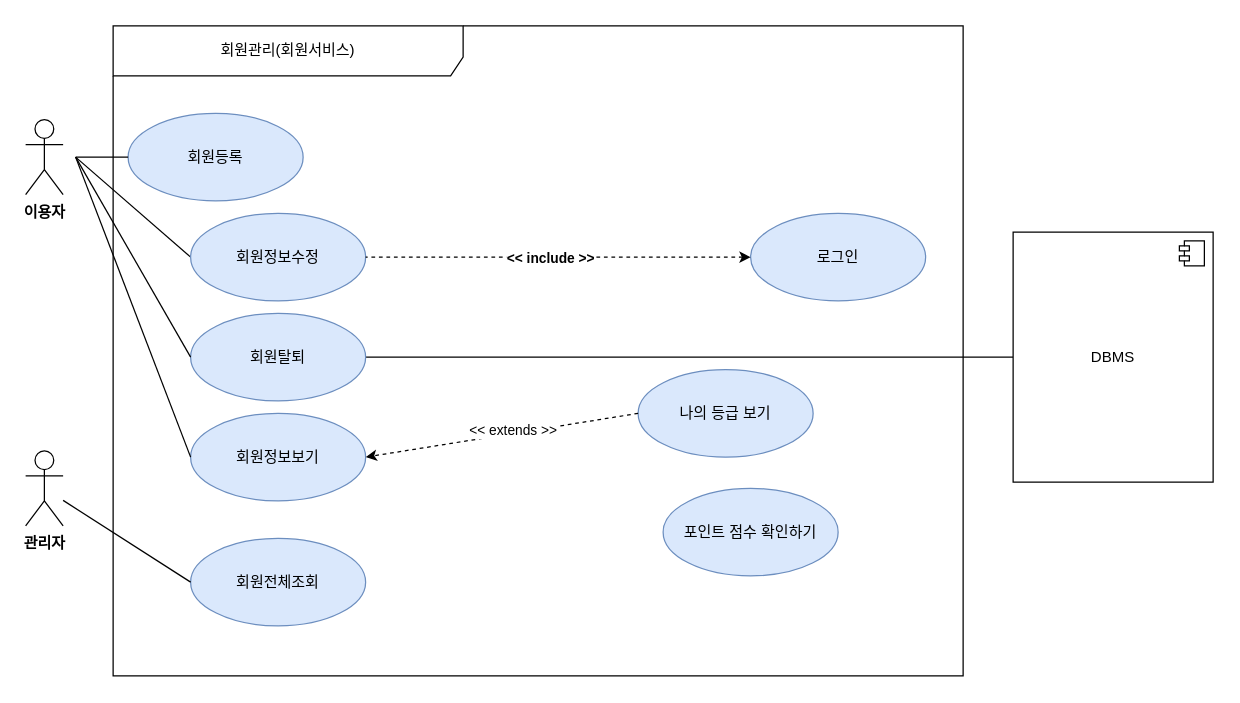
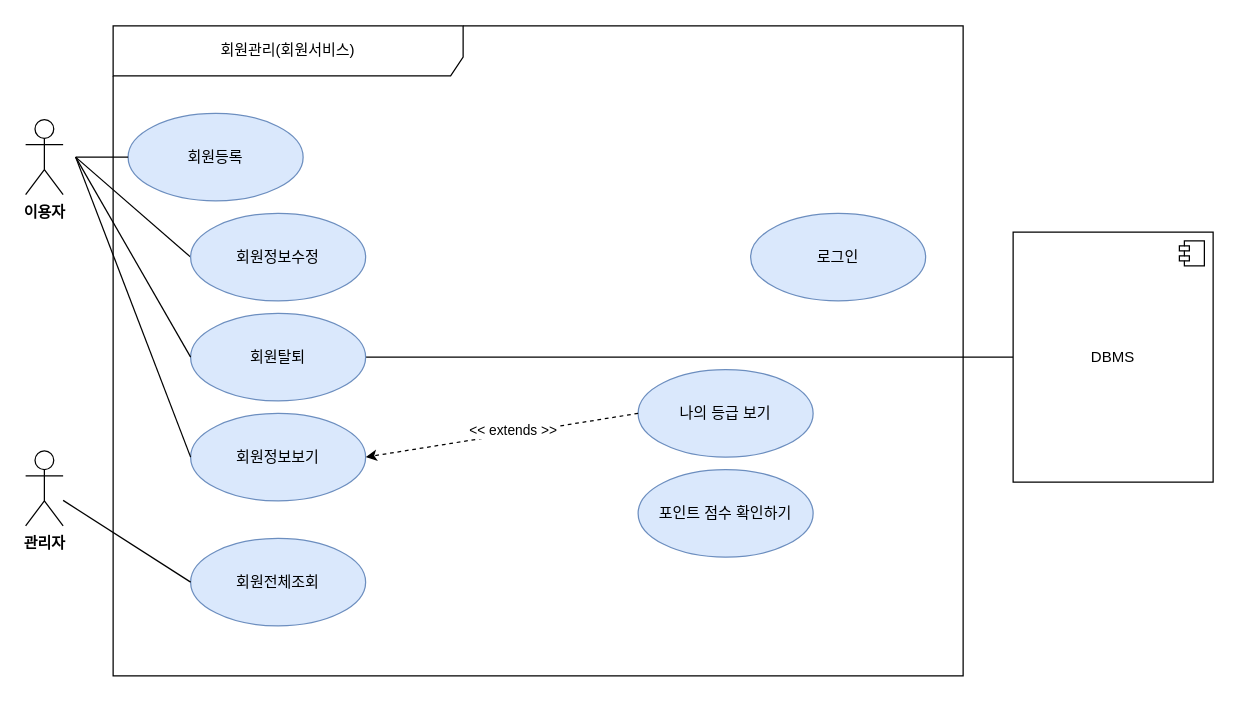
(555, 257) -> none
(751, 532) -> (726, 513)
